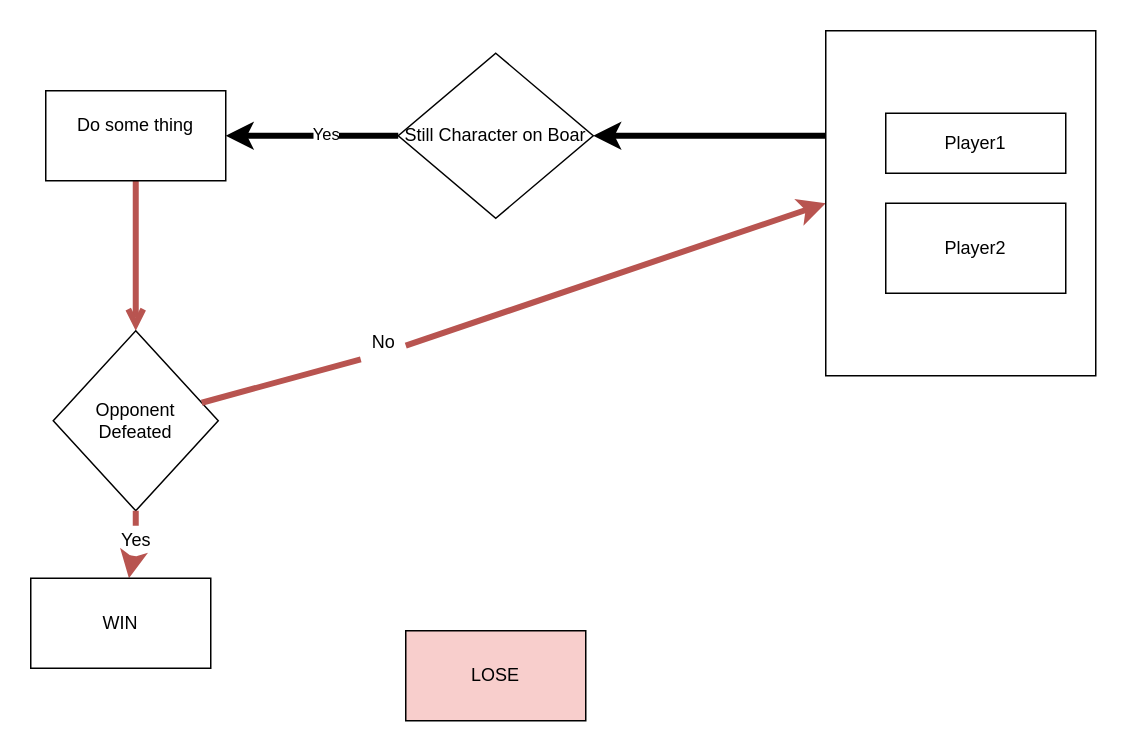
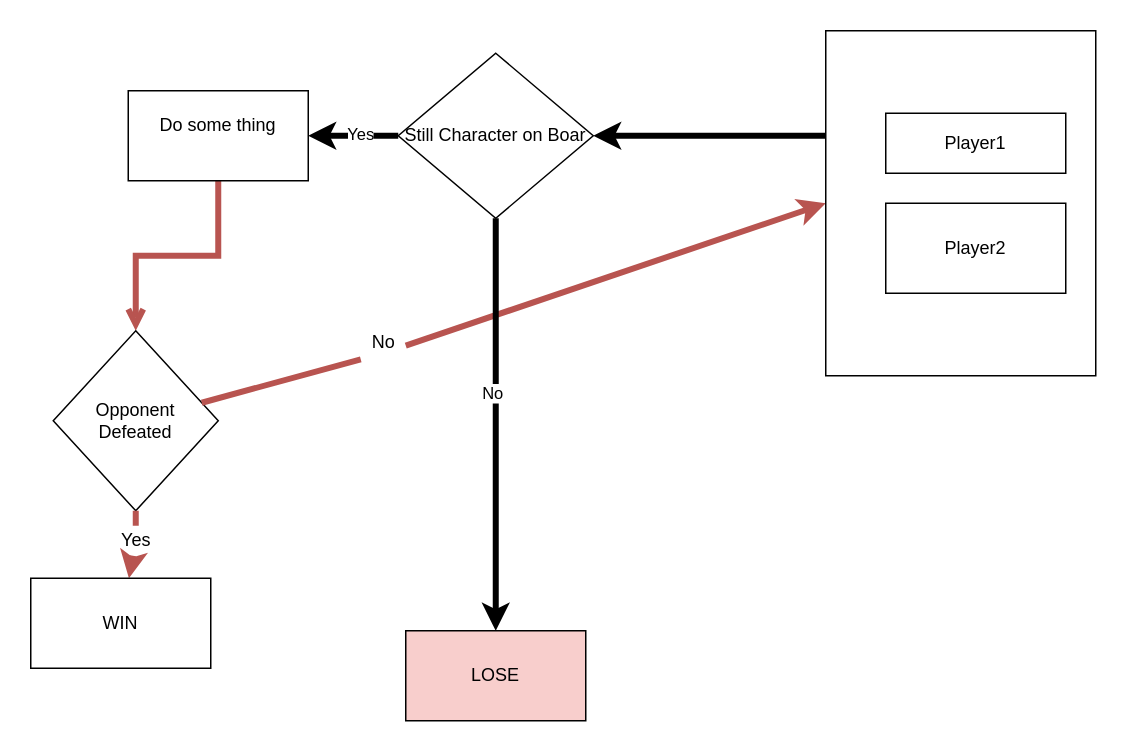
(136, 136) -> (218, 136)
none -> (496, 416)
